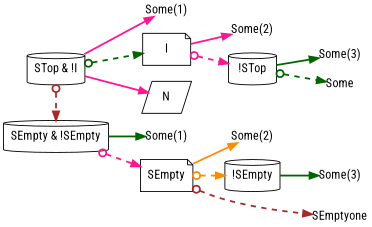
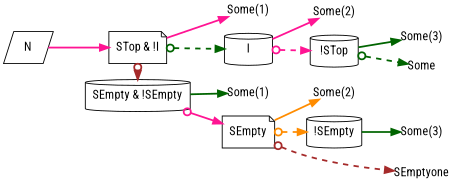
(167, 49) -> (248, 49)
(56, 69) -> (138, 48)
(112, 83) -> (74, 48)
(119, 159) -> (202, 117)
